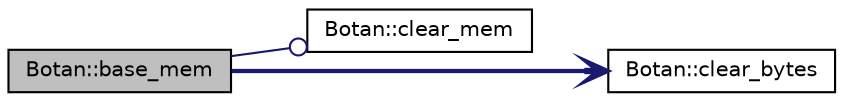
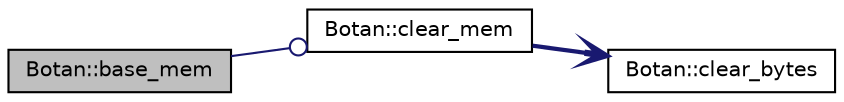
(409, 71) -> (559, 49)
